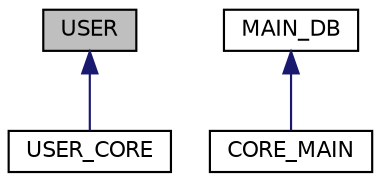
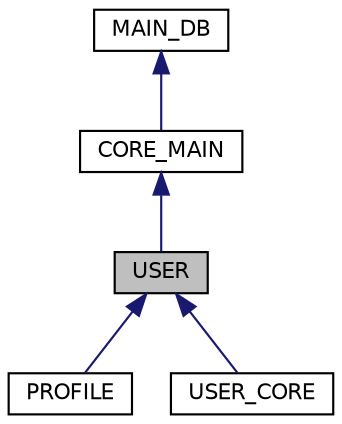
none -> (161, 223)
none -> (70, 394)
